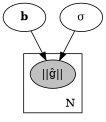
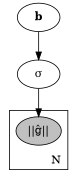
(37, 42) -> (39, 42)
